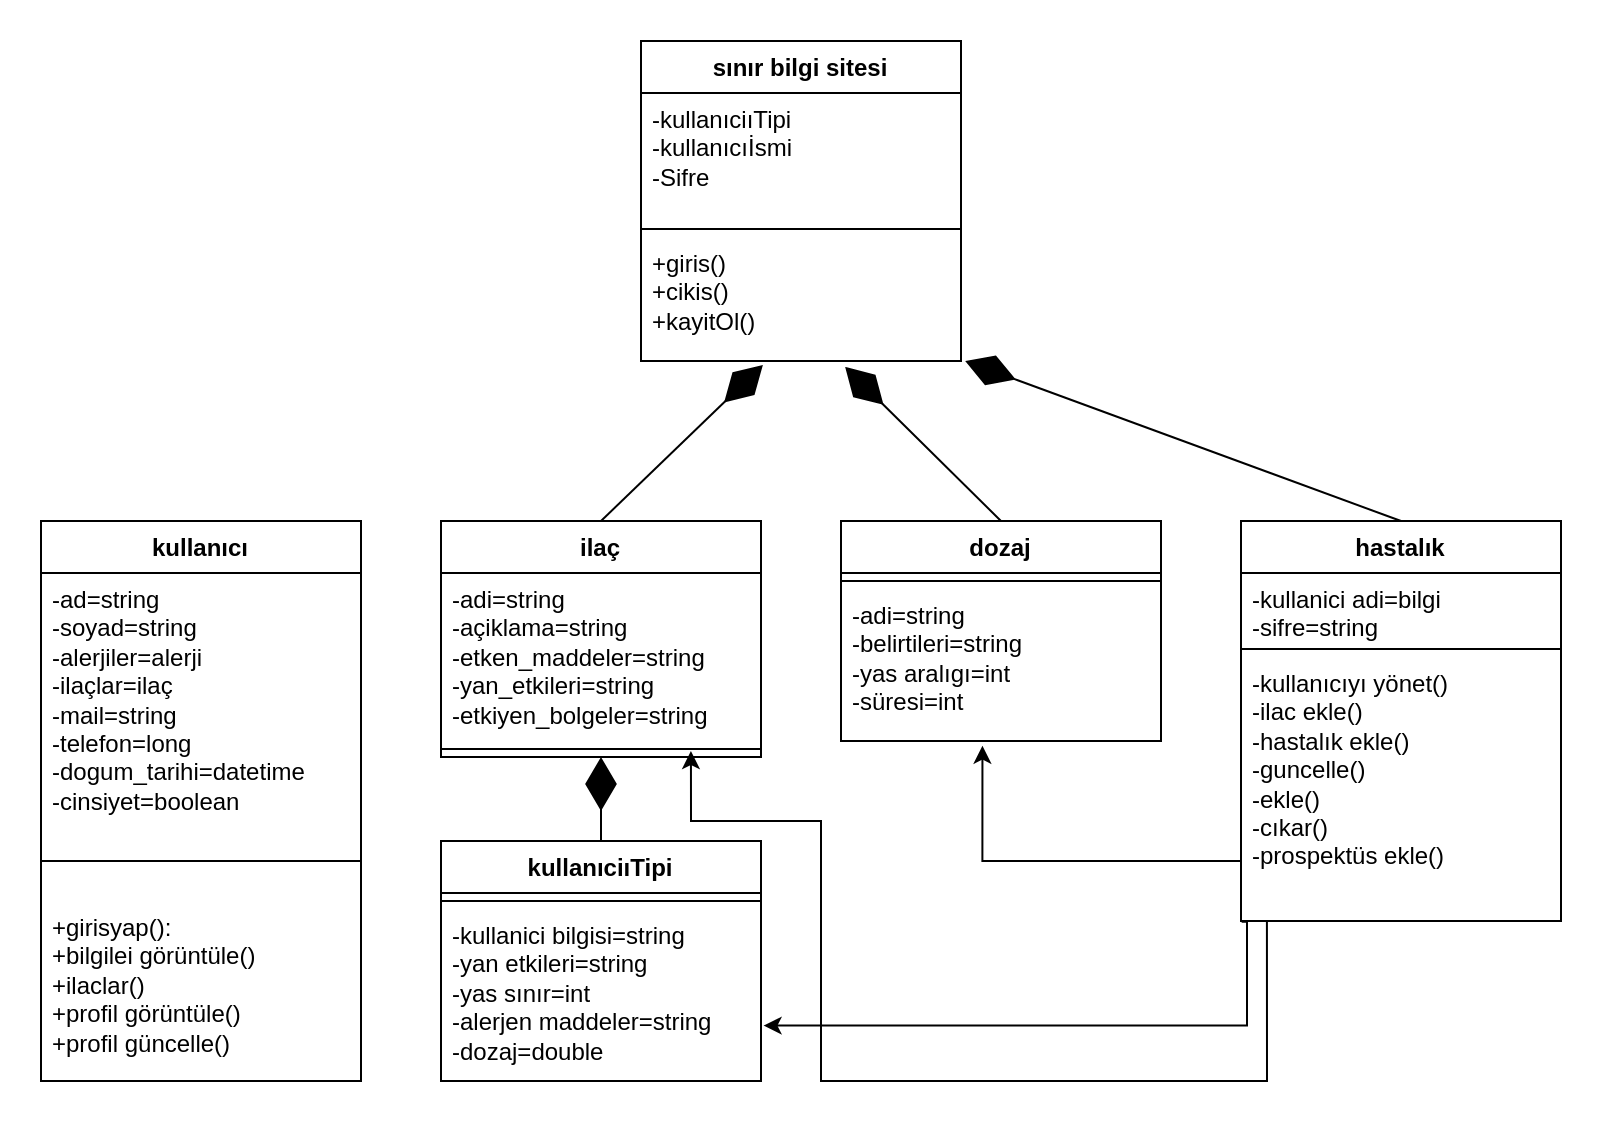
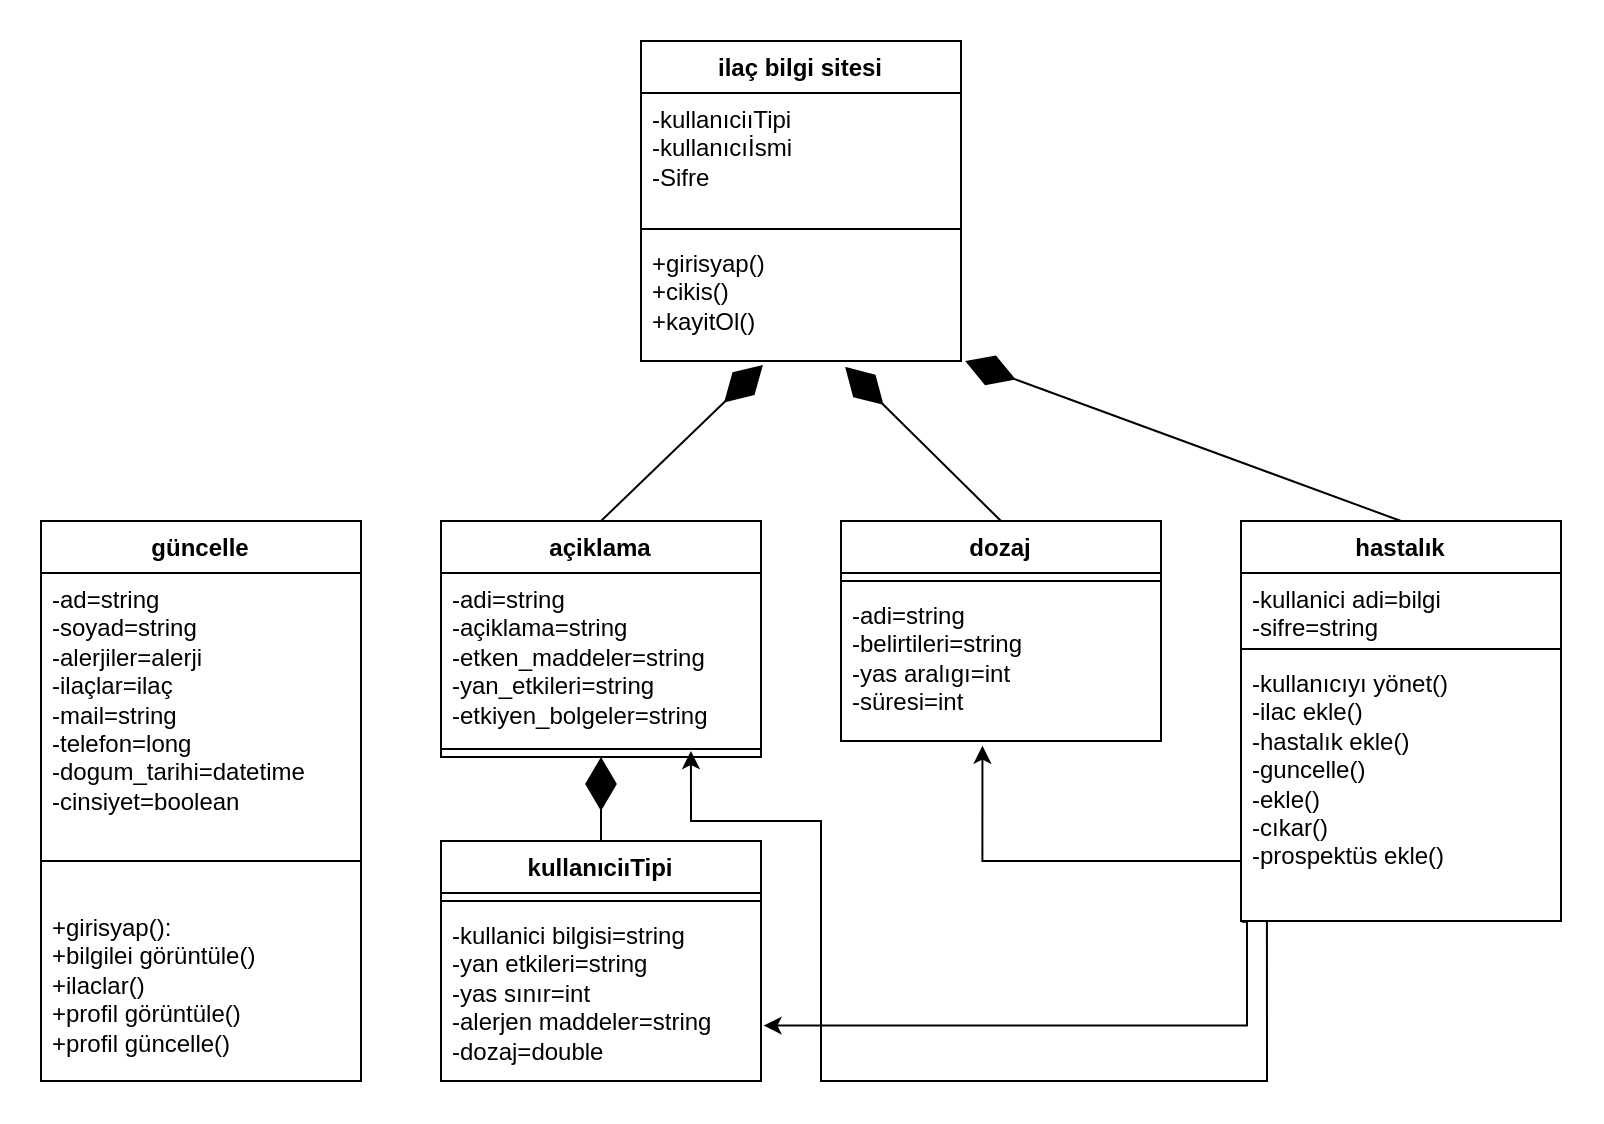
(801, 69) -> (801, 69)
(714, 294) -> (721, 294)
(201, 549) -> (201, 549)
(601, 549) -> (601, 549)
